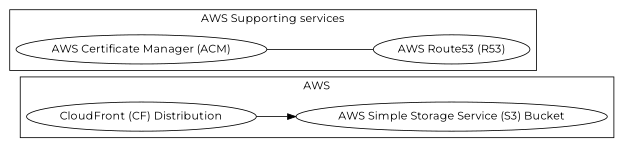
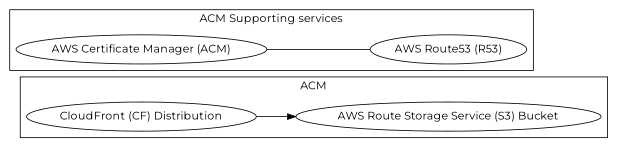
(273, 19) -> (272, 19)
(317, 86) -> (314, 86)
(452, 117) -> (448, 117)
